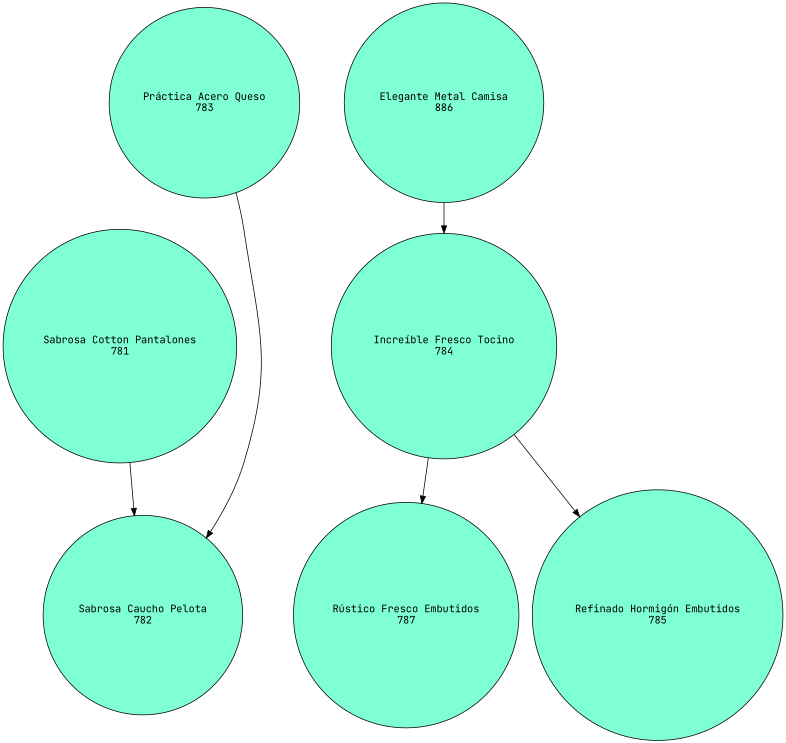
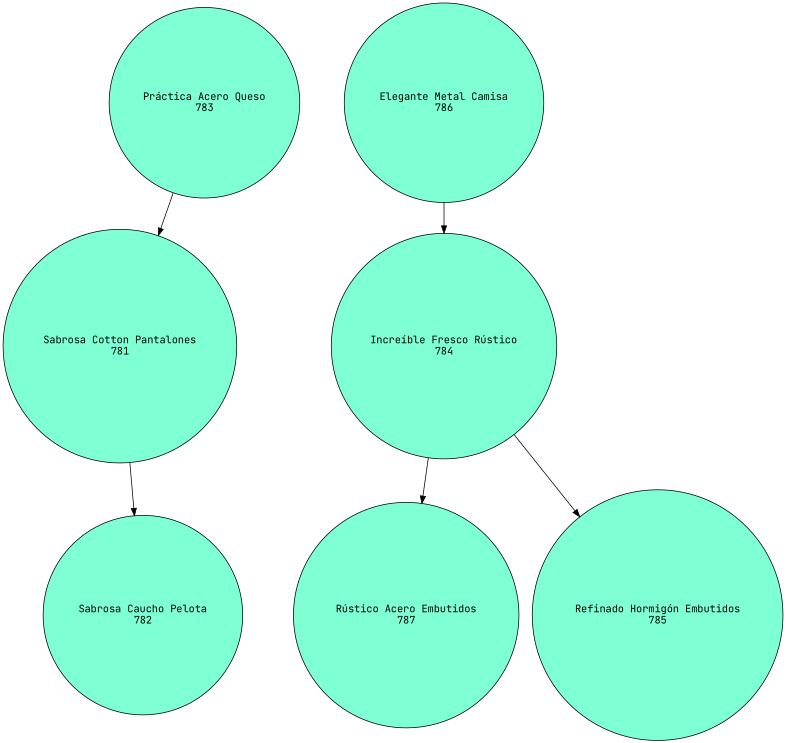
(444, 103) -> (444, 103)
(444, 346) -> (444, 346)
(261, 366) -> (167, 211)
(406, 615) -> (406, 615)
